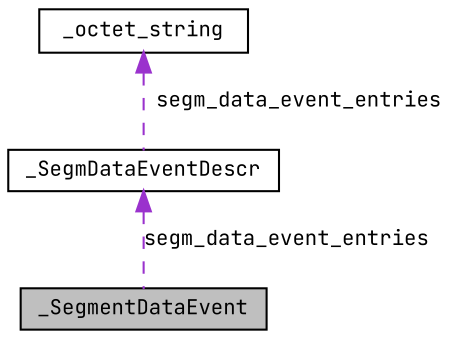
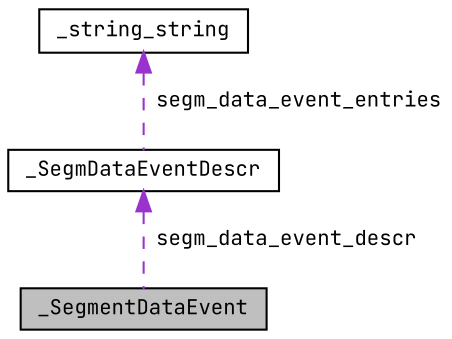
(144, 31) -> (144, 31)
(281, 240) -> (281, 240)
